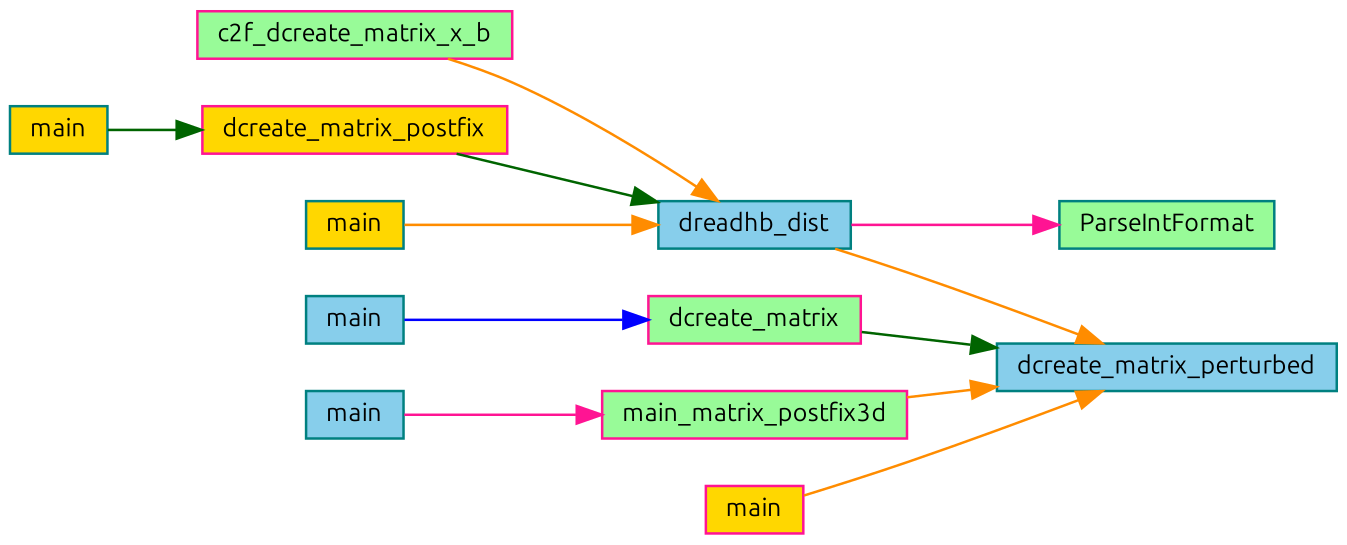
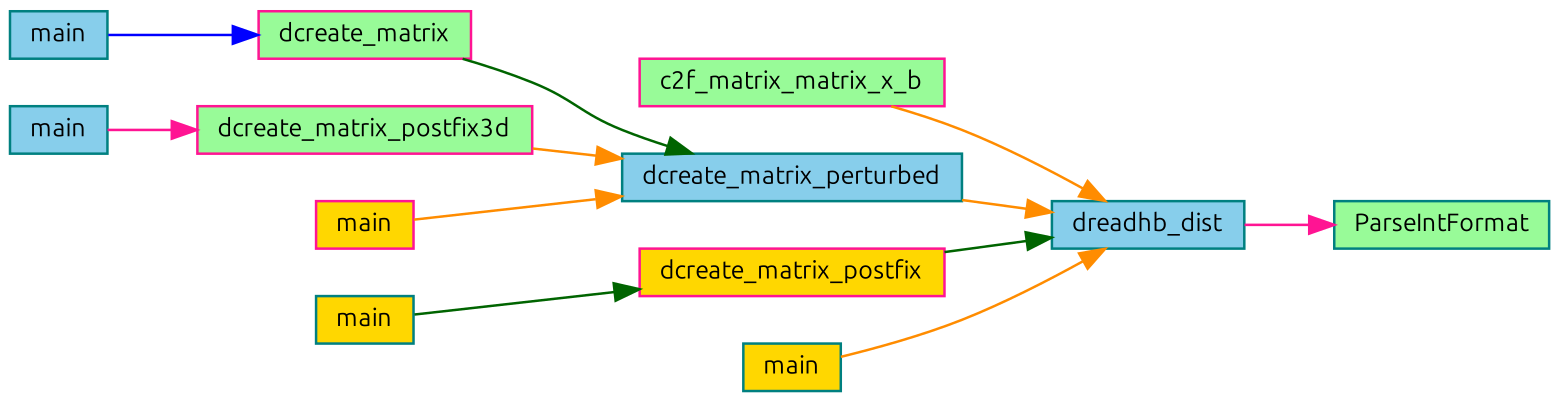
(355, 35) -> (792, 82)
(957, 290) -> (994, 204)
(755, 415) -> (365, 130)
